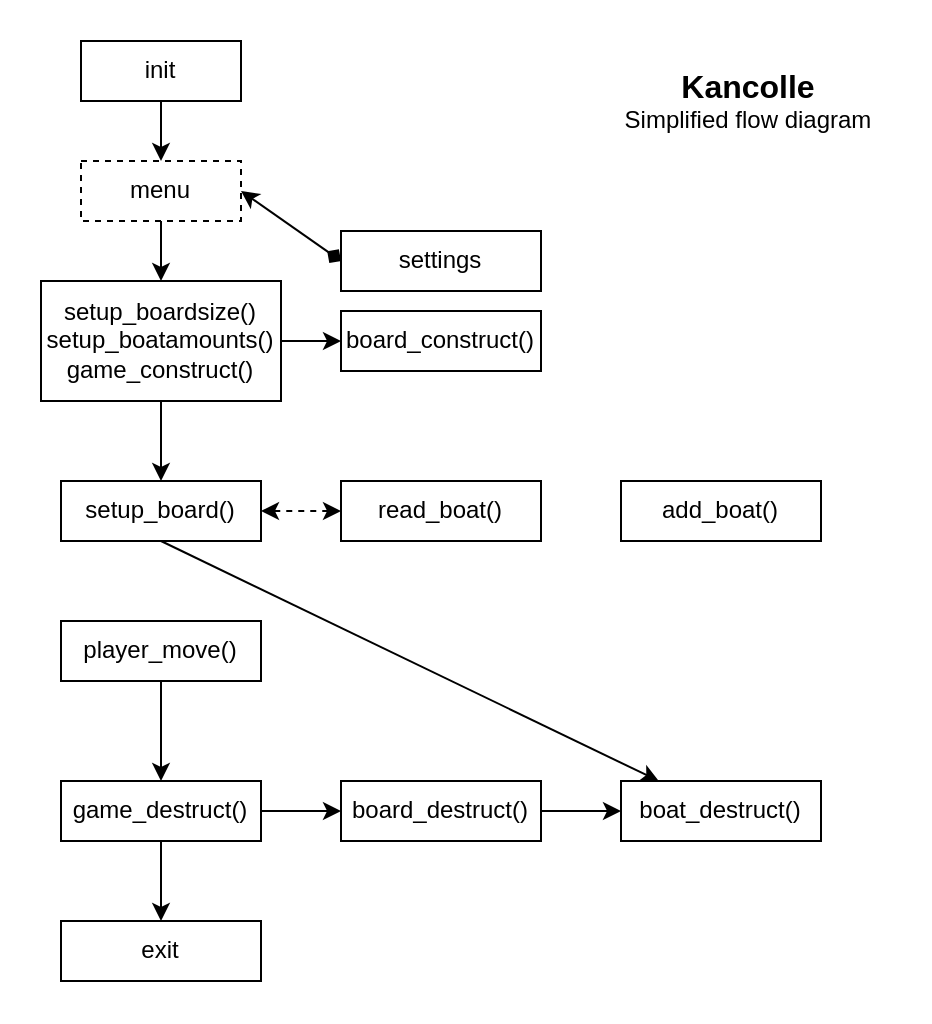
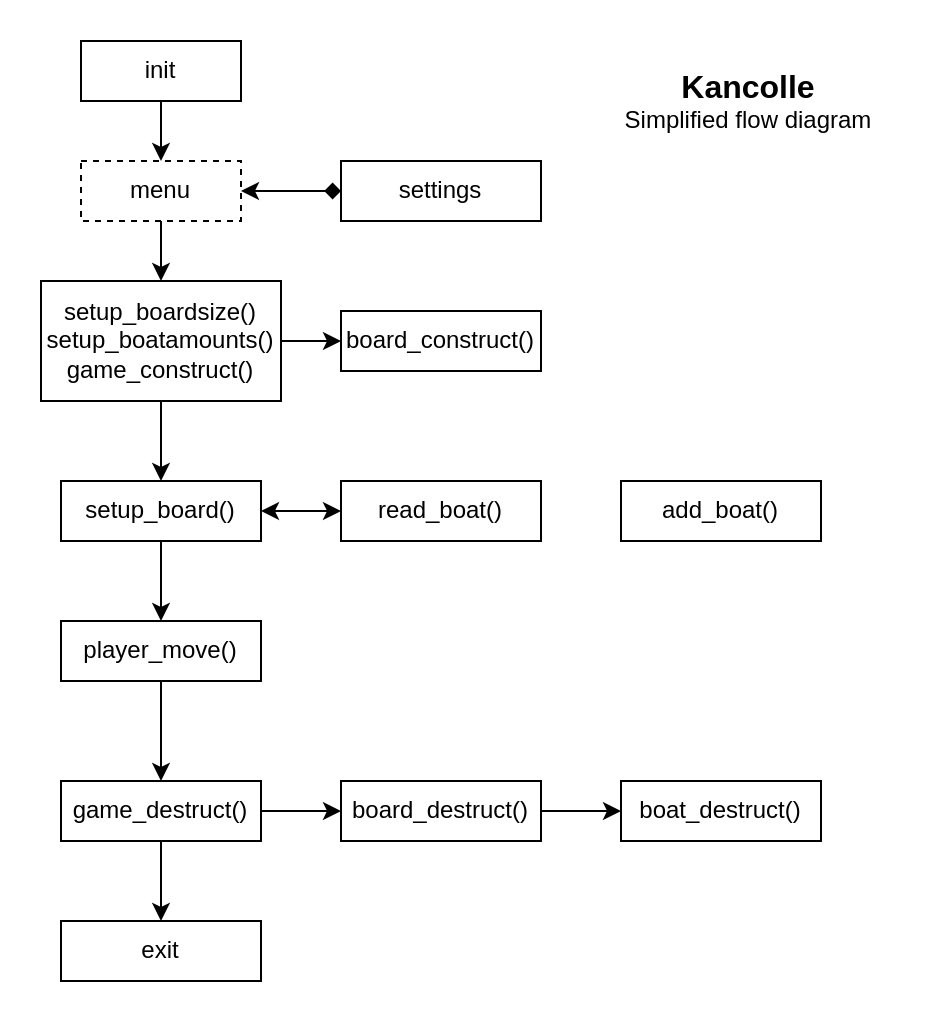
(441, 261) -> (441, 191)
(302, 511) -> (302, 511)
(404, 658) -> (161, 574)
